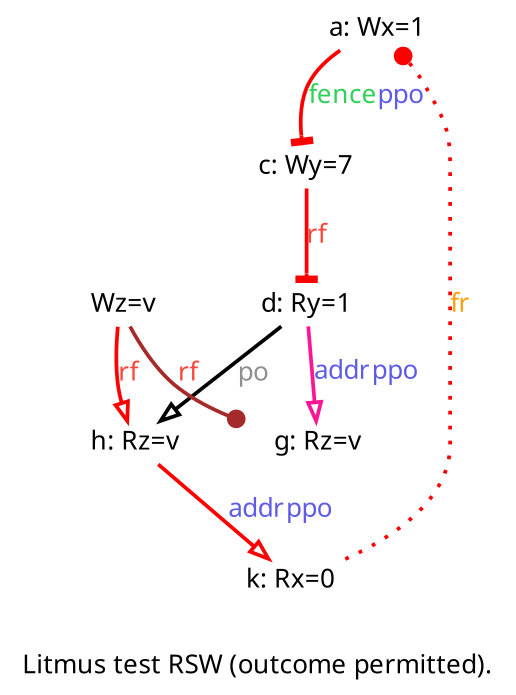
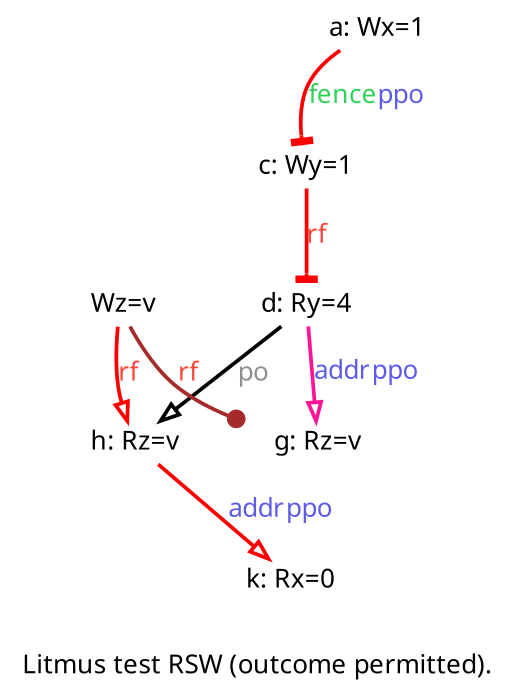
(307, 167) -> (307, 167)
(307, 305) -> (307, 305)
(450, 330) -> none
